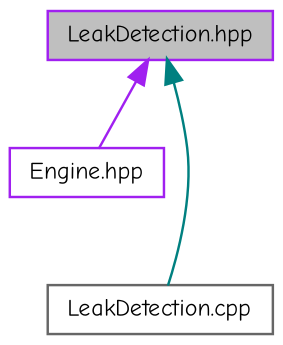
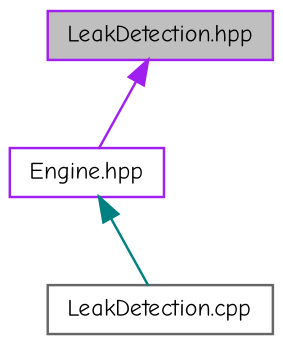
(188, 185) -> (130, 252)
